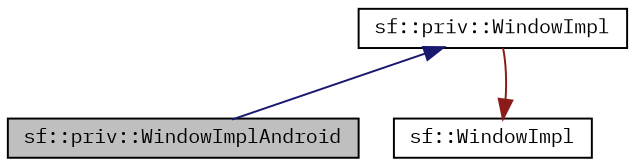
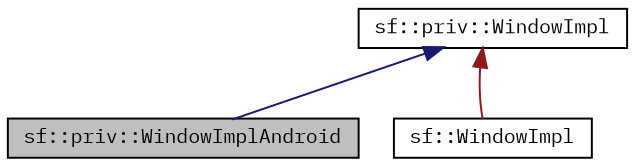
(506, 74) -> (480, 93)
